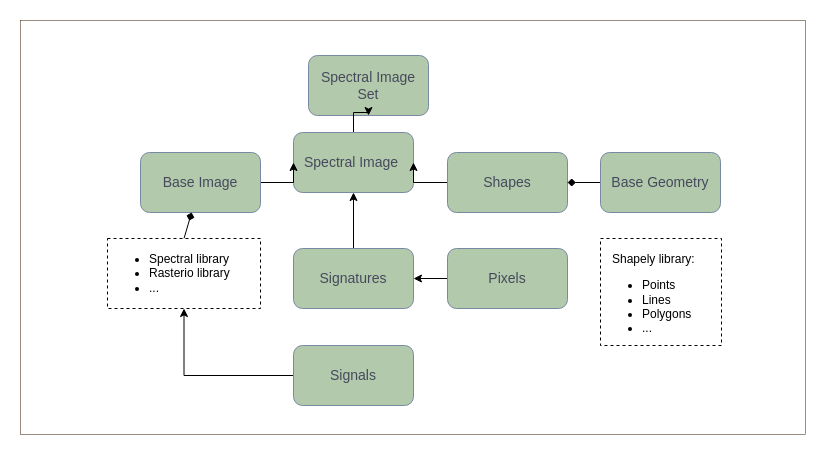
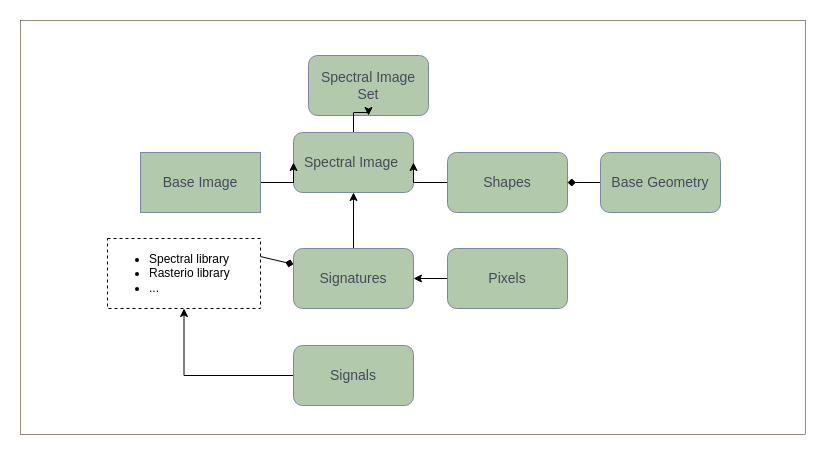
(201, 183) -> (201, 183)
(187, 230) -> (272, 259)
(661, 292) -> none
